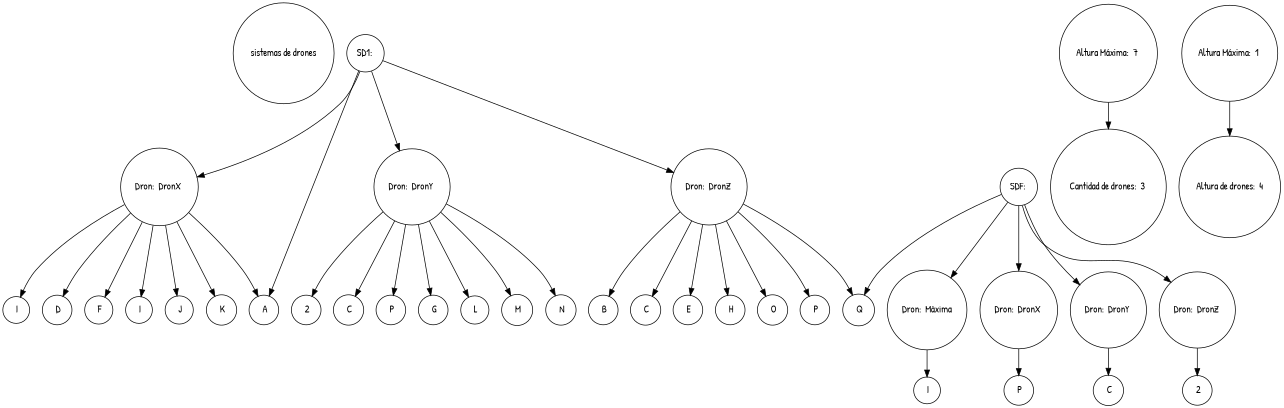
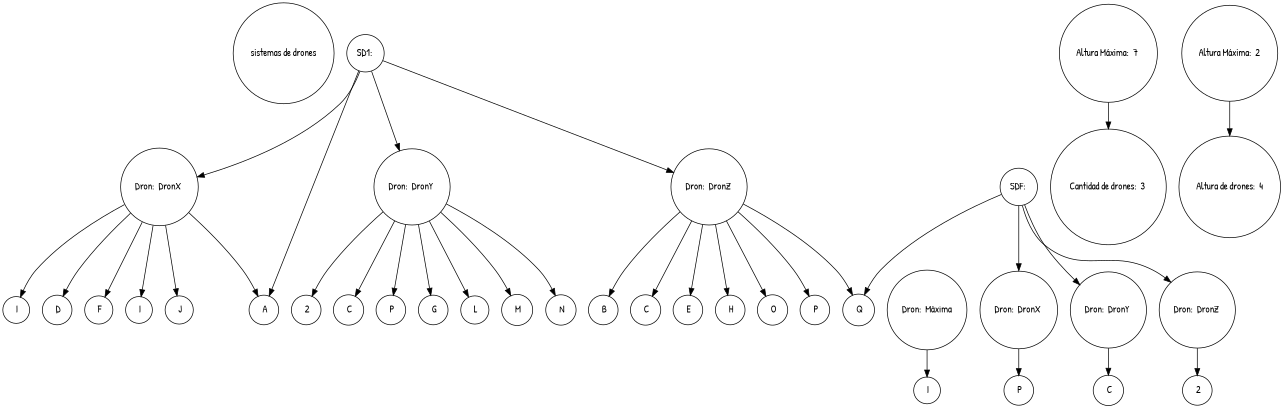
(1230, 53) -> (1230, 53)
(982, 237) -> none
(222, 310) -> none
